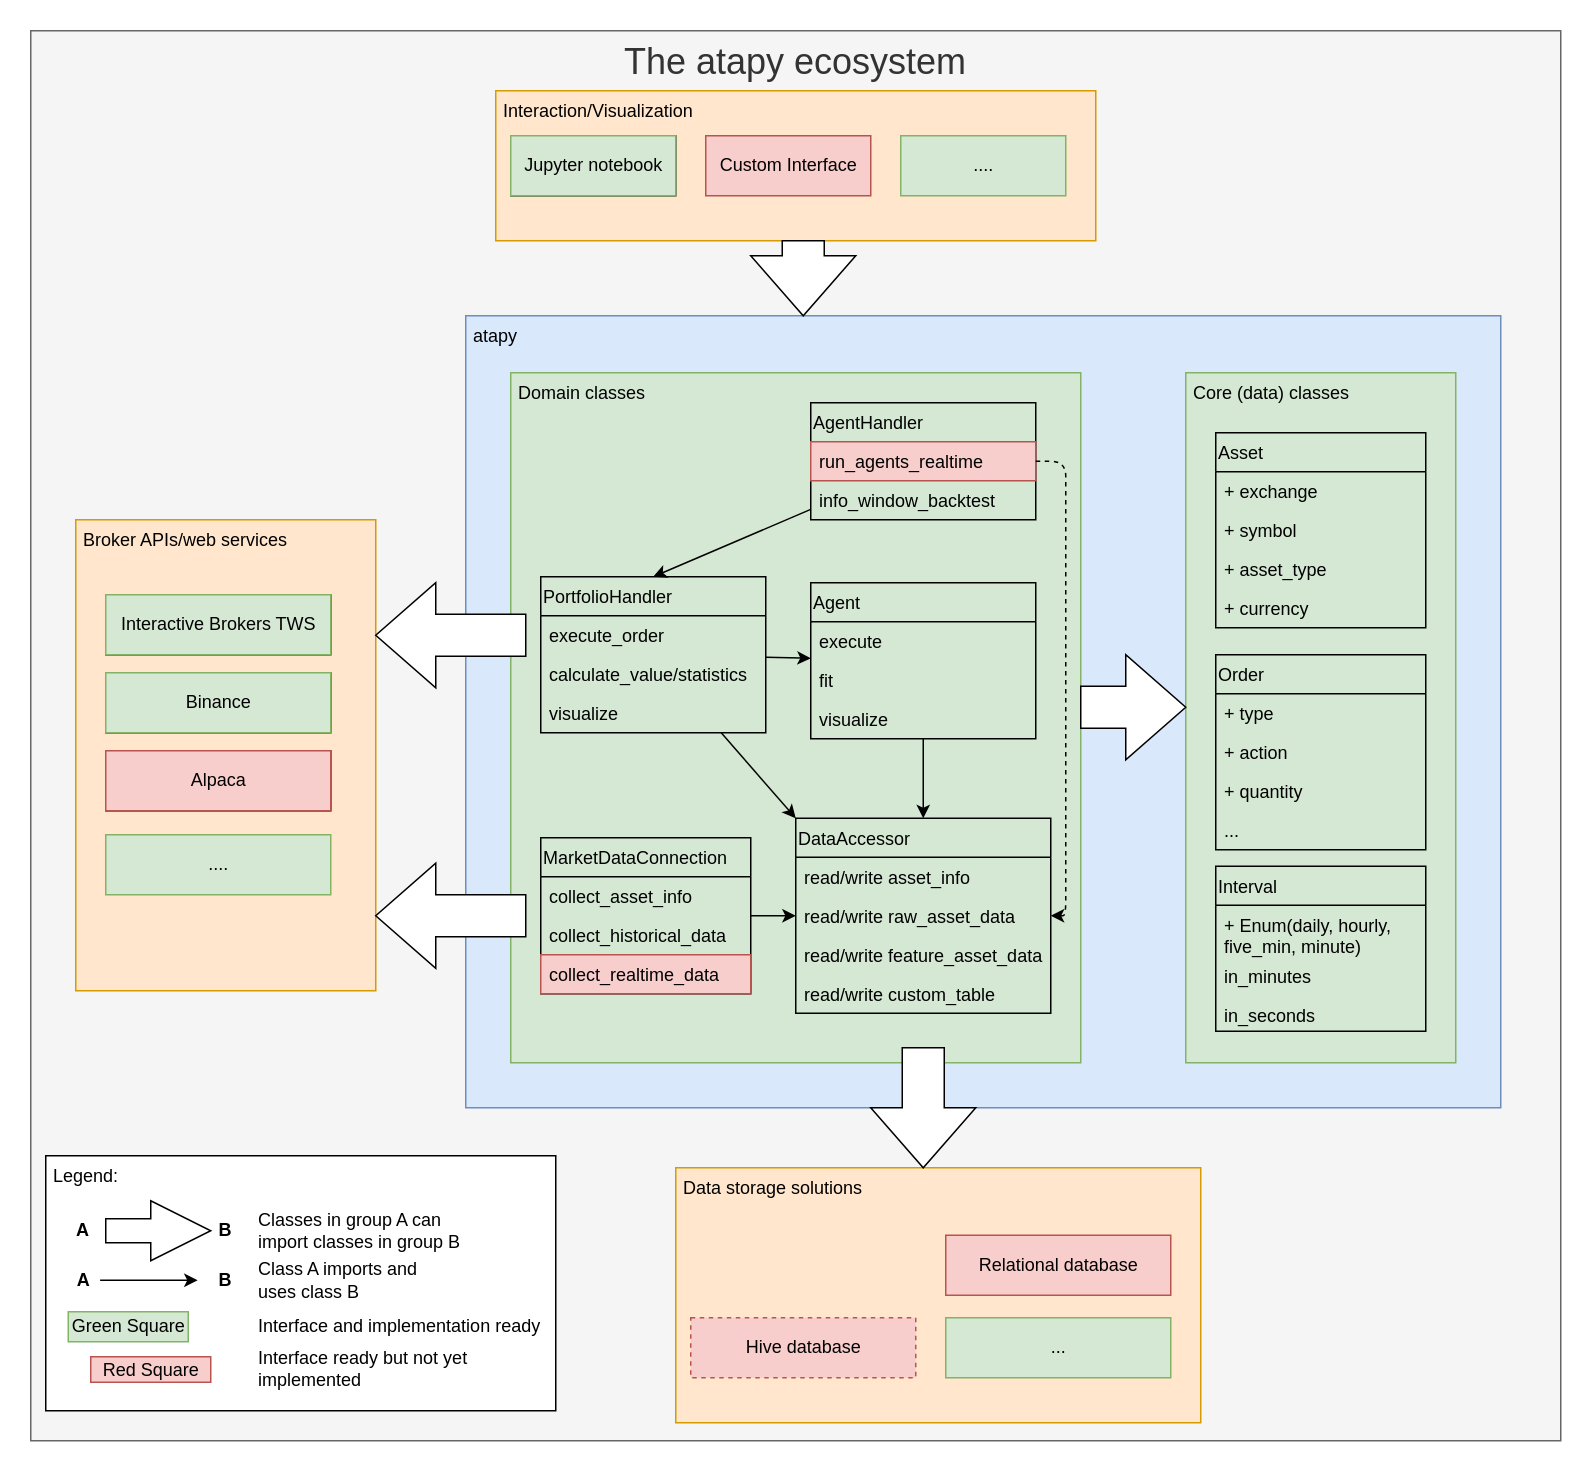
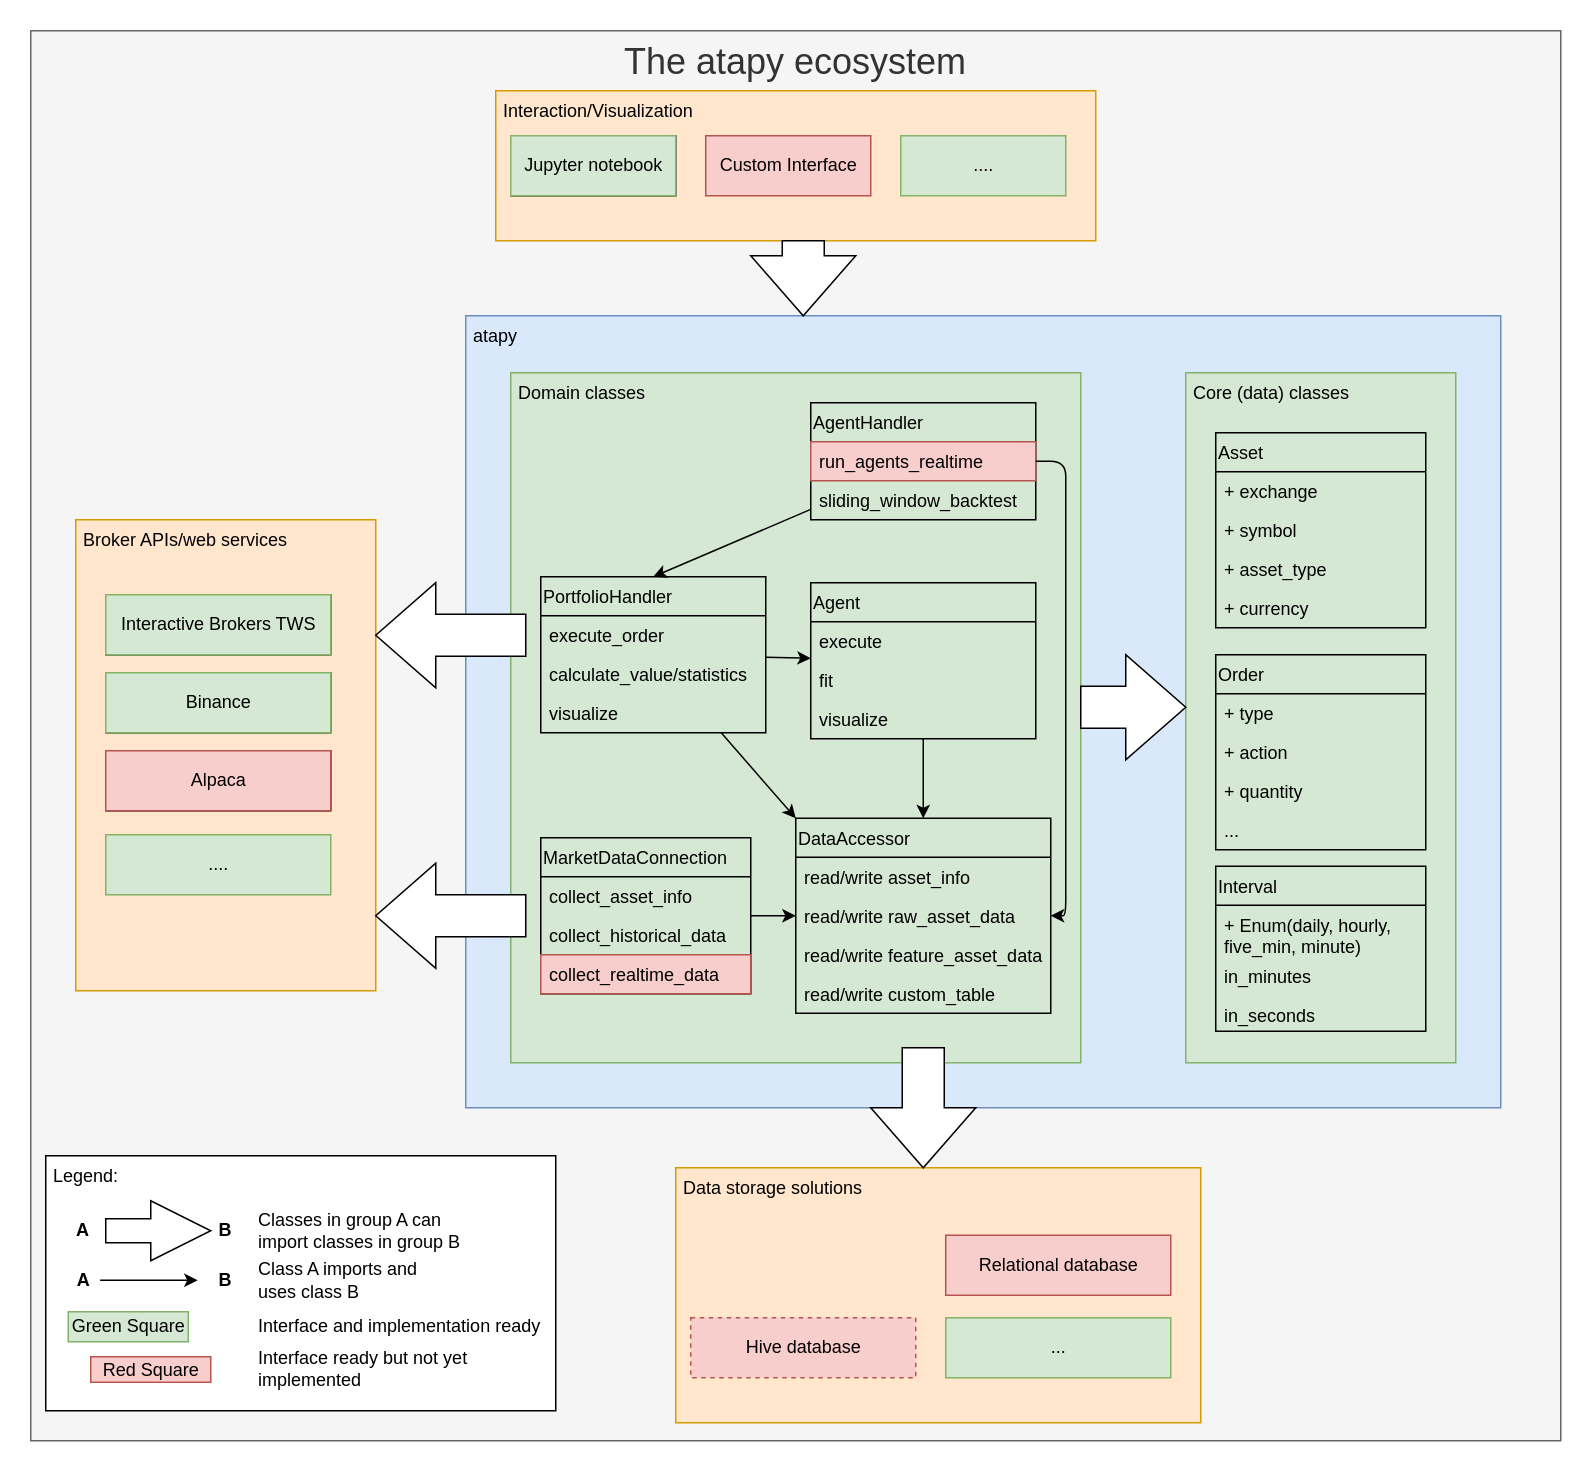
(915, 501) -> (926, 501)
(1066, 677) -> (1066, 677)
